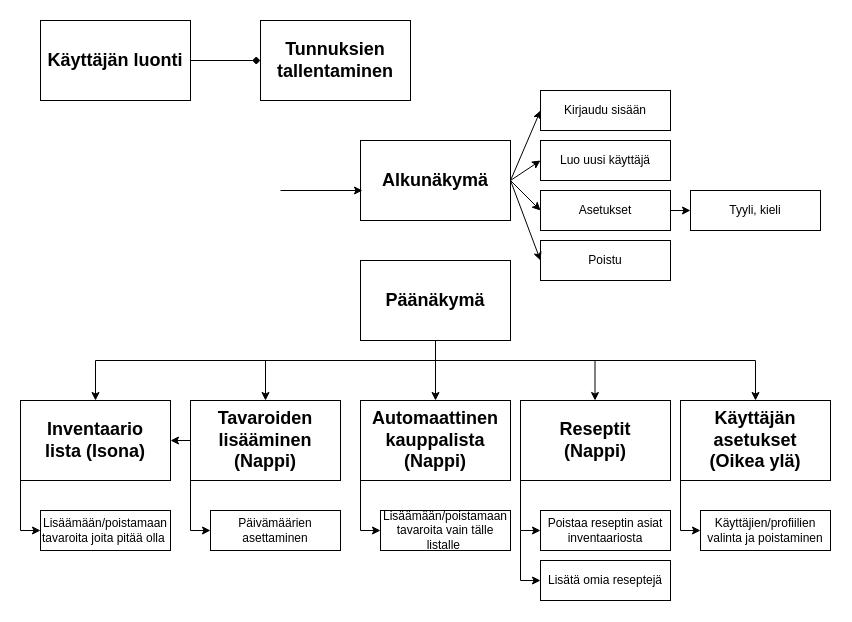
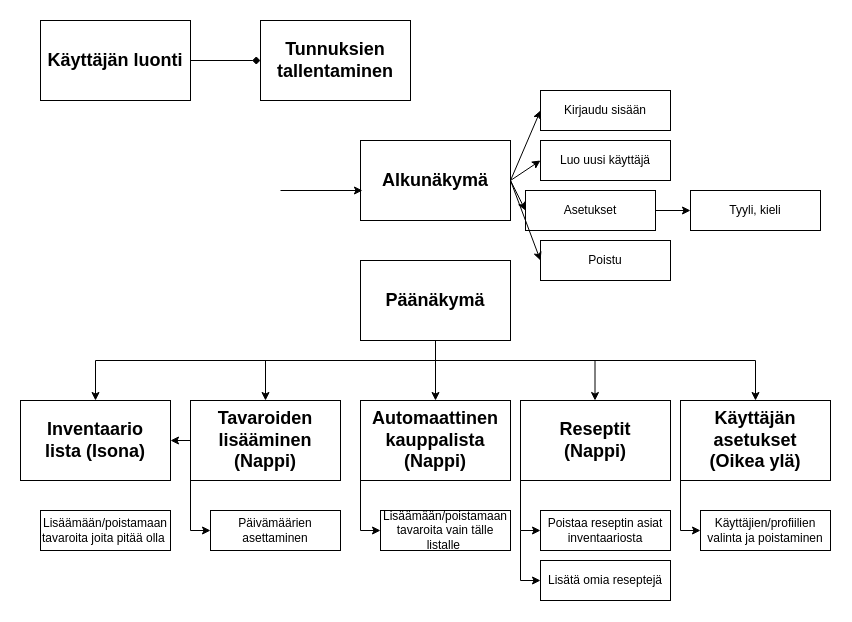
(606, 211) -> (591, 211)
(21, 512) -> none
